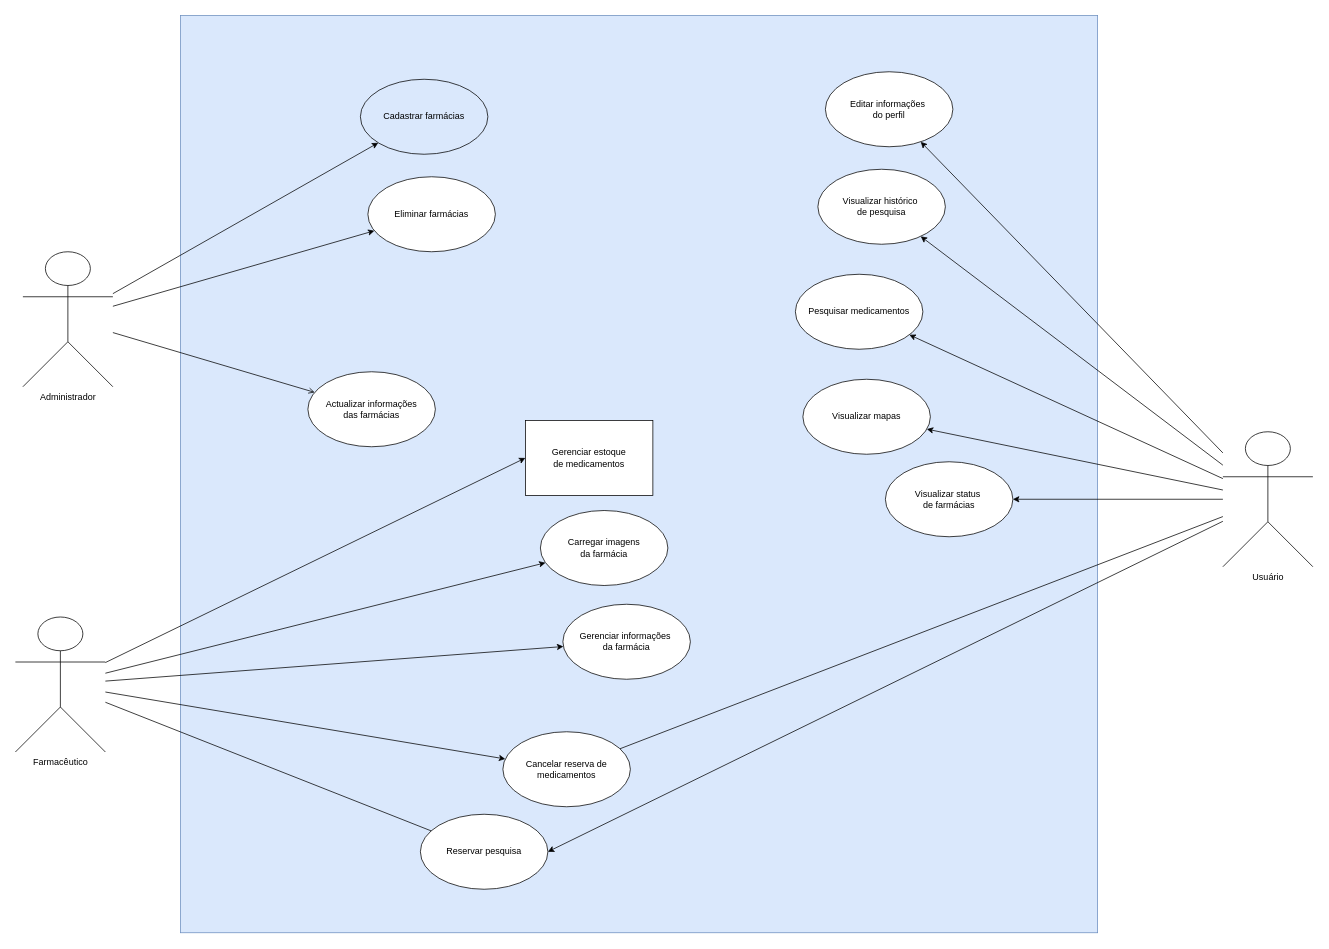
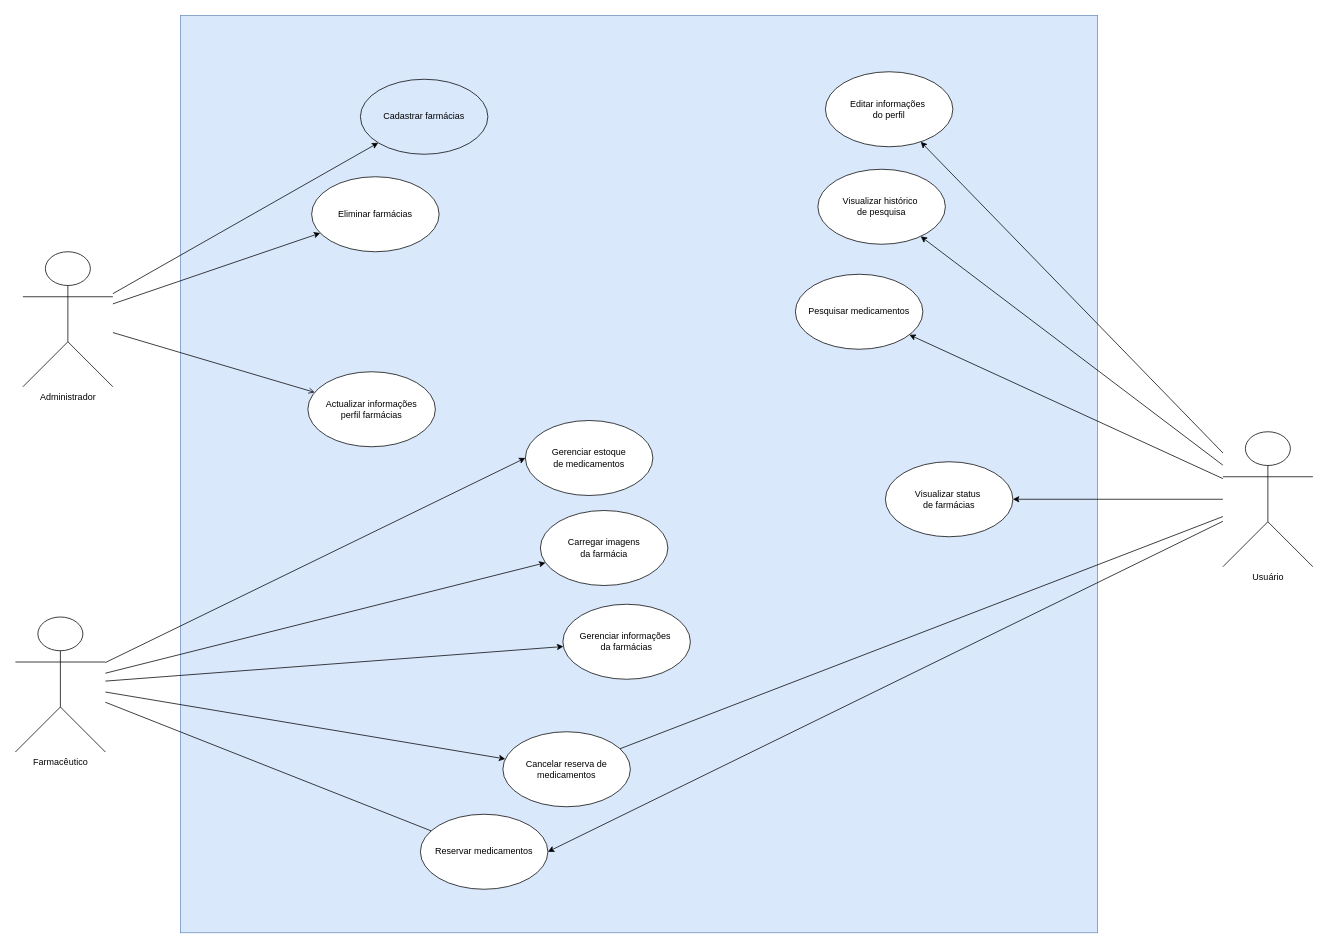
(432, 214) -> (375, 214)
(372, 409) -> (372, 409)
(867, 417) -> none
(589, 458) -> (589, 458)
(1078, 460) -> none
(627, 642) -> (627, 642)
(484, 852) -> (484, 852)
